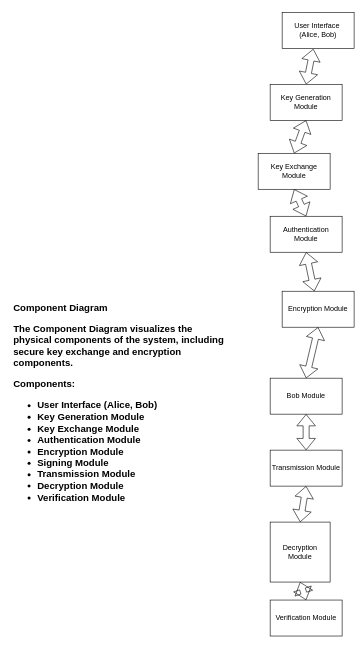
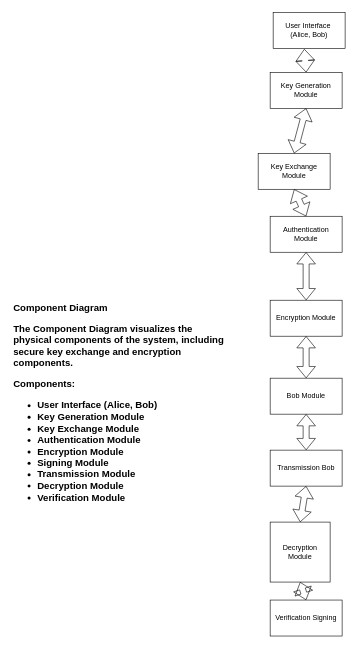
(318, 30) -> (309, 30)
(306, 102) -> (306, 90)
(318, 309) -> (306, 318)
(306, 468) -> (306, 468)
(306, 618) -> (306, 618)
